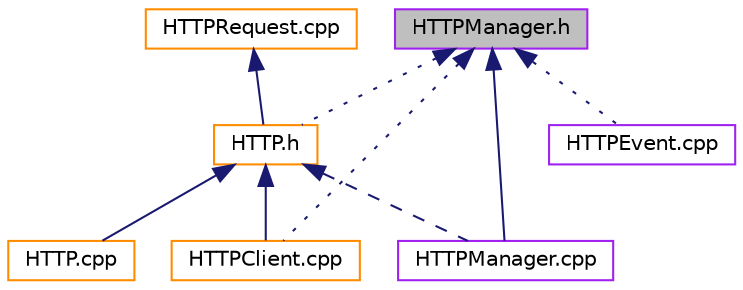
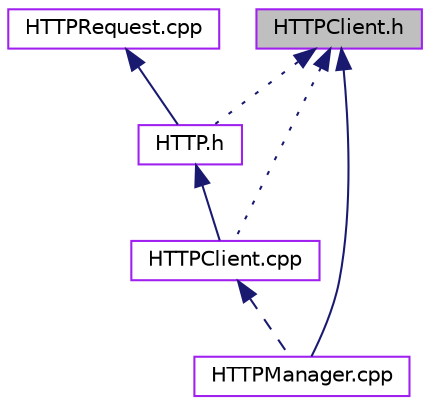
(251, 29) -> (114, 29)
(491, 29) -> (339, 29)
(266, 145) -> (190, 145)
(642, 145) -> none
(395, 207) -> (270, 327)
(71, 261) -> none
(266, 261) -> (225, 261)
